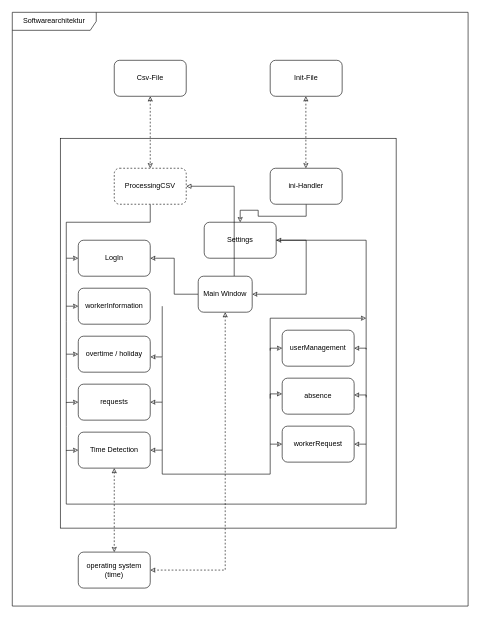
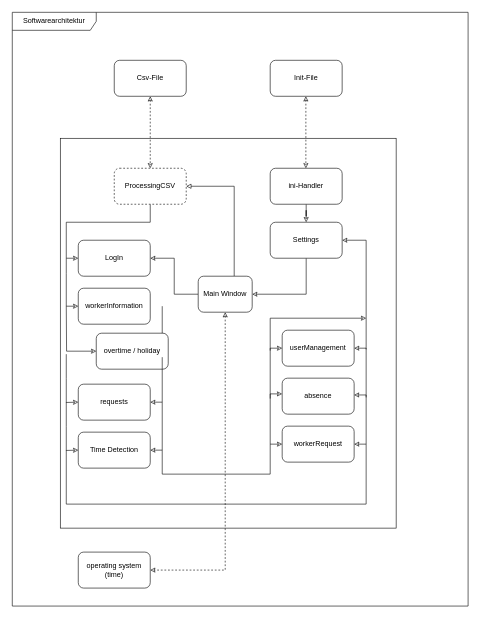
(240, 240) -> (306, 240)
(114, 354) -> (132, 351)
(114, 510) -> none
